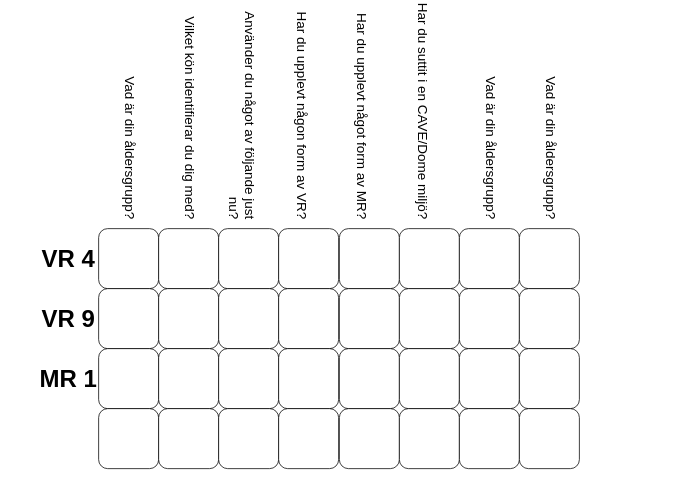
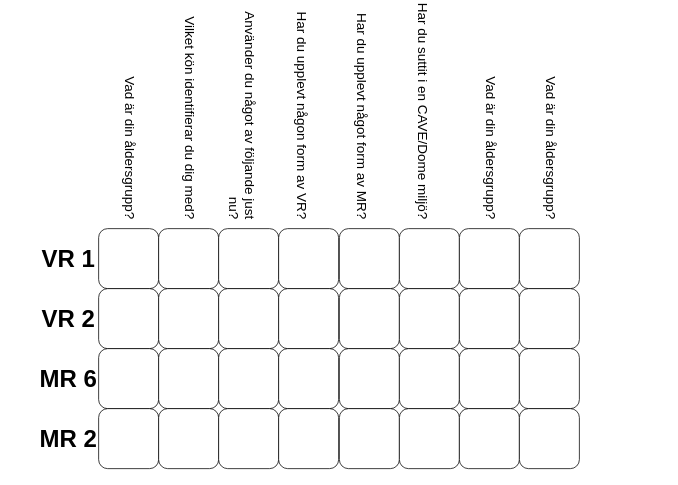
(69, 258) -> (69, 258)
(69, 318) -> (69, 318)
(69, 378) -> (69, 378)
none -> (69, 438)
